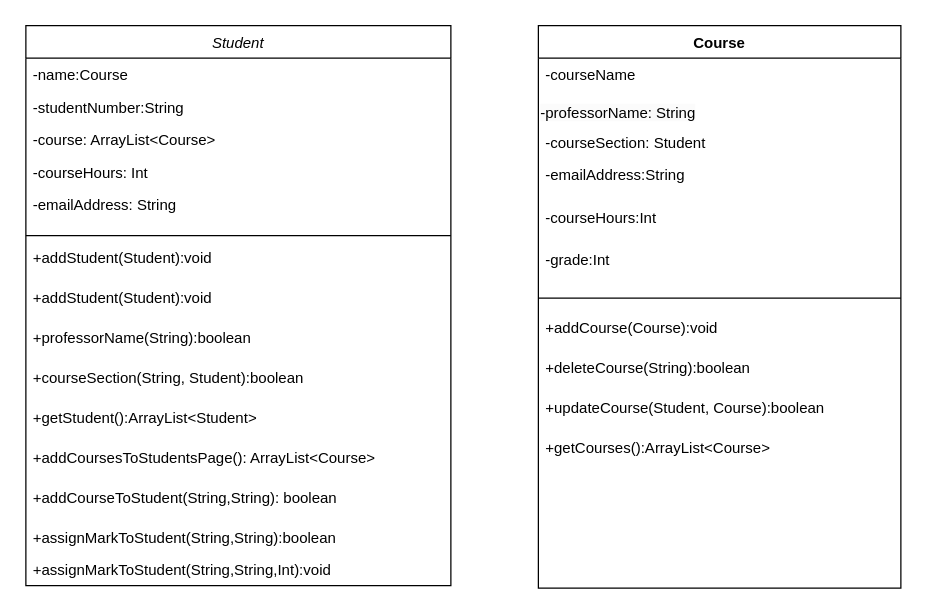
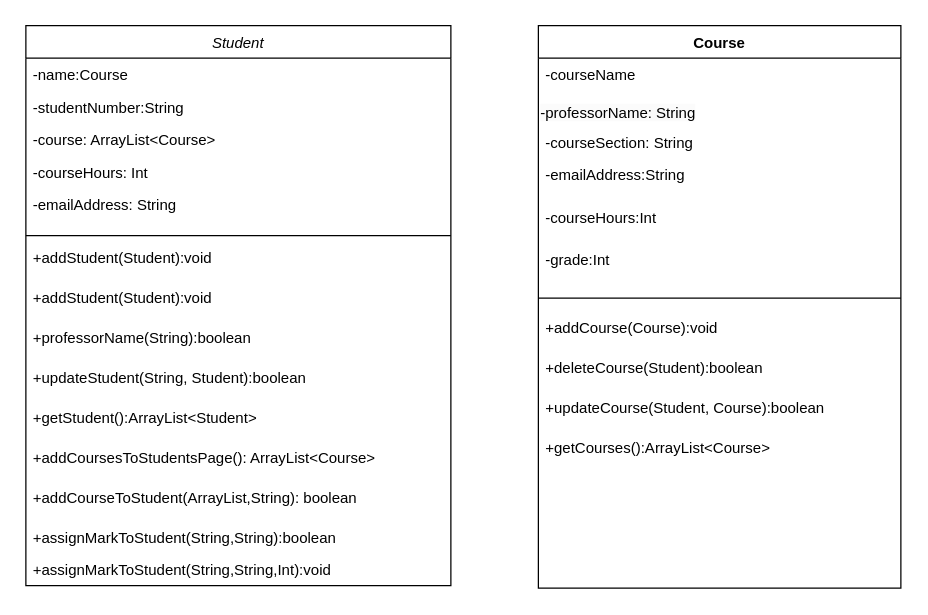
(636, 143) -> (630, 143)
(659, 368) -> (665, 368)
(185, 378) -> (187, 378)
(201, 498) -> (214, 498)
